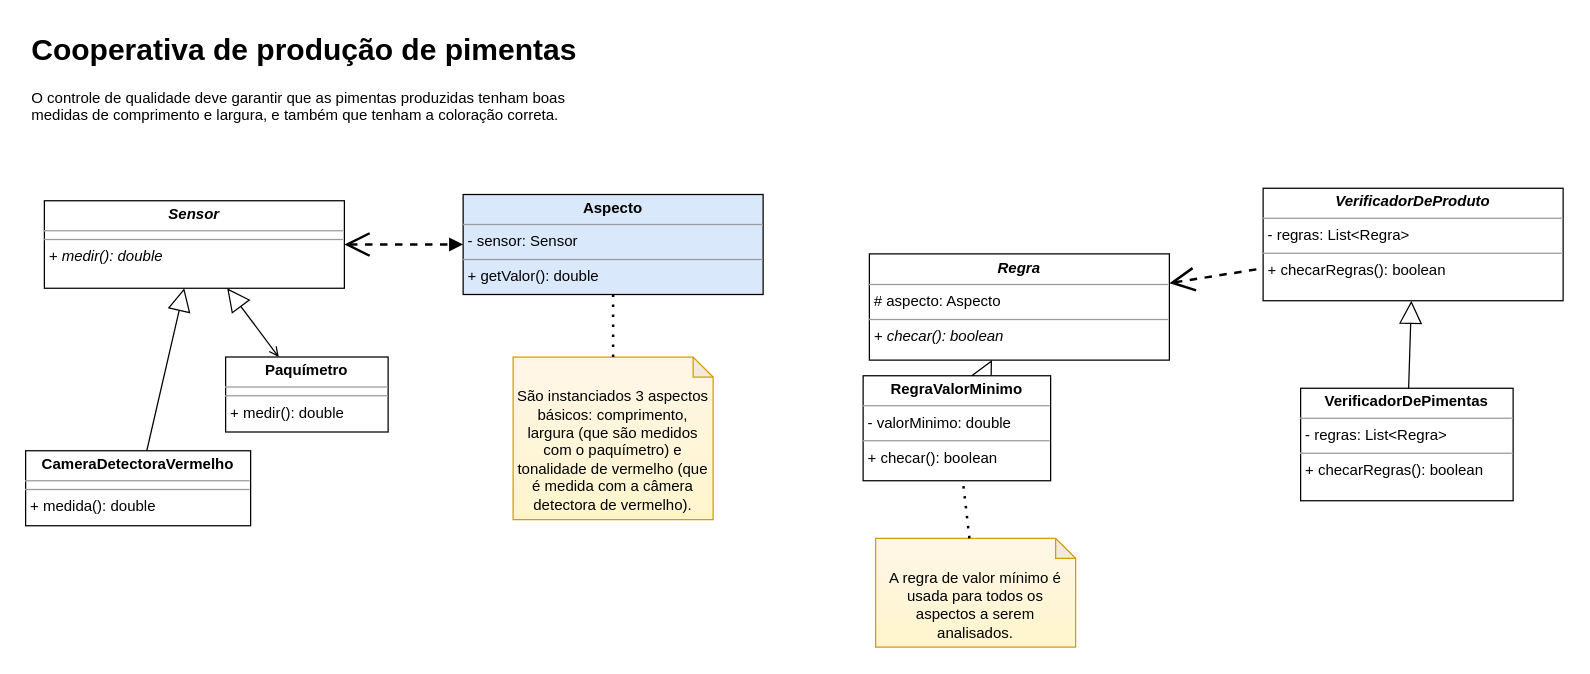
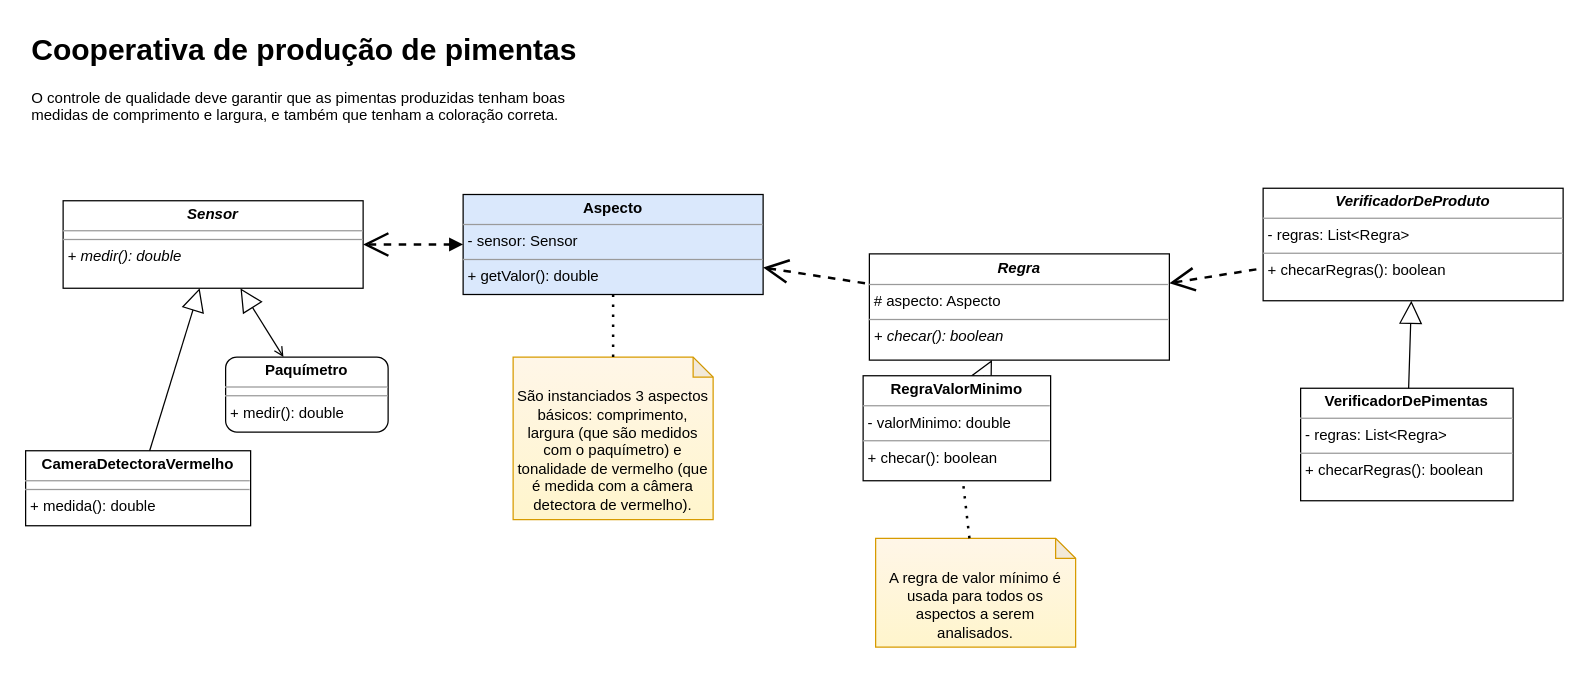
(194, 244) -> (213, 244)
none -> (818, 276)
(307, 394) -> (307, 394)
